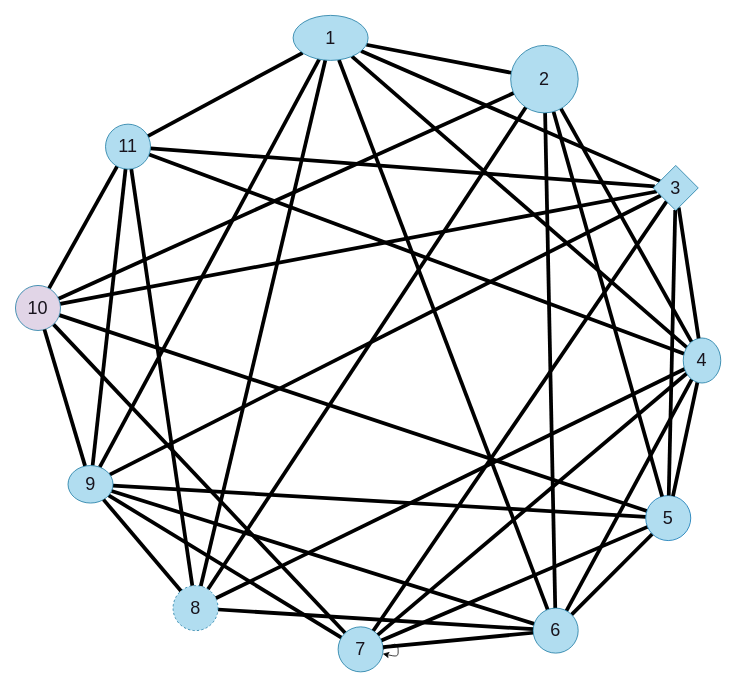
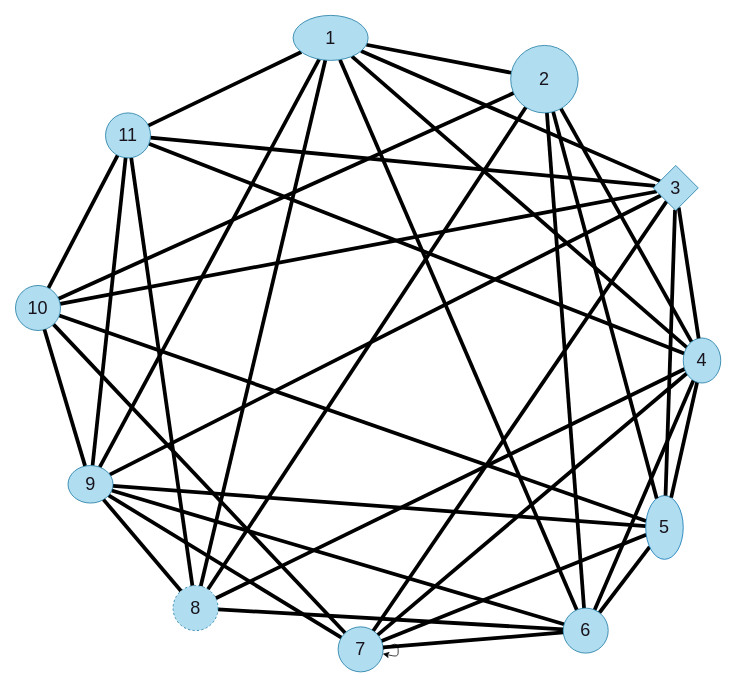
(128, 147) -> (128, 135)
(38, 308) -> (38, 308)
(668, 518) -> (664, 527)
(555, 630) -> (585, 630)
